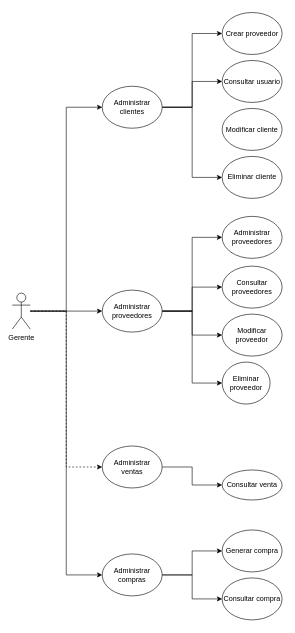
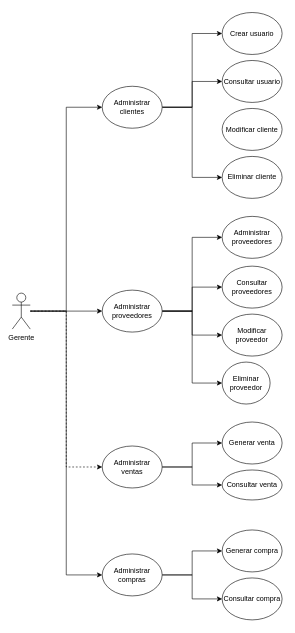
(252, 33) -> (252, 33)
none -> (192, 443)
none -> (252, 443)
